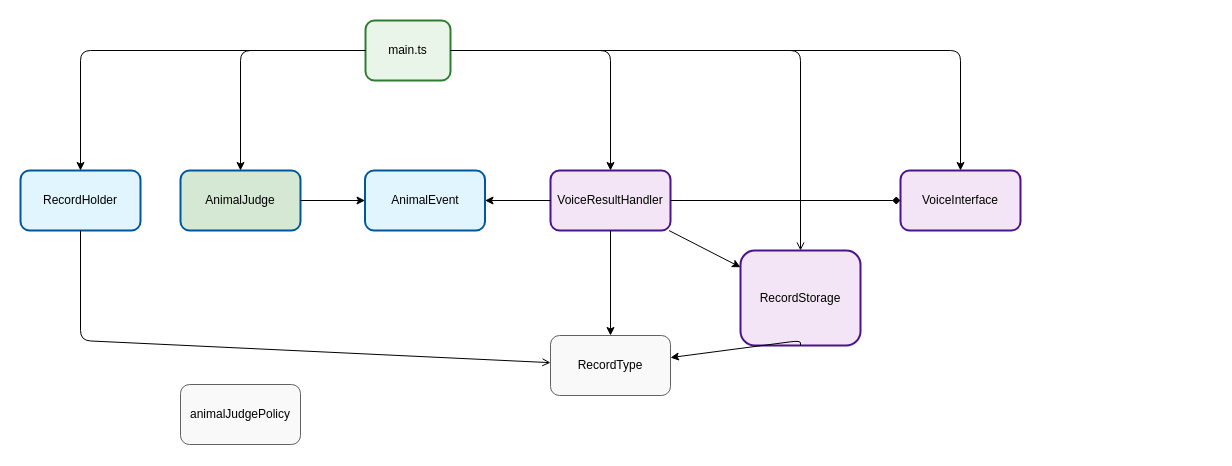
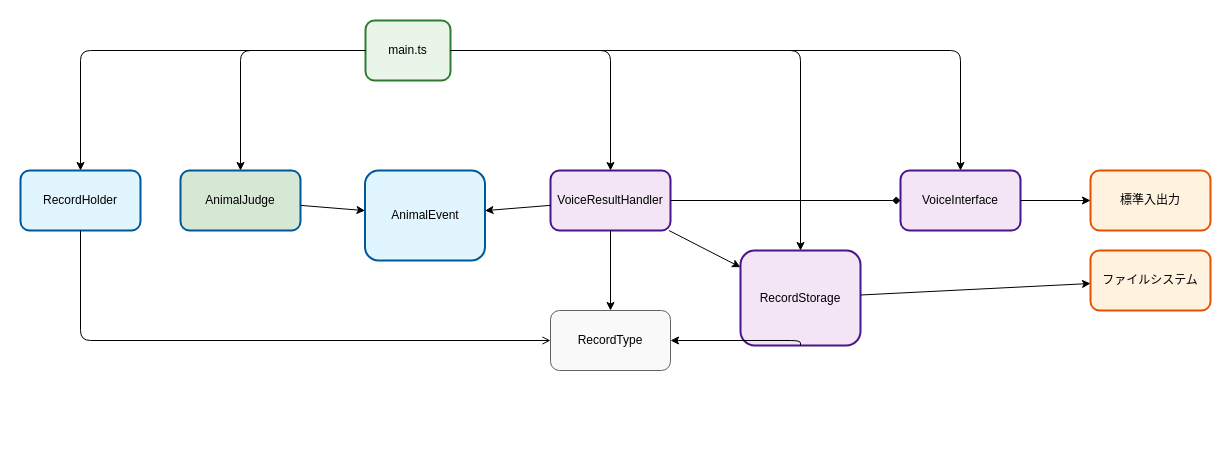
(425, 201) -> (425, 216)
none -> (1052, 201)
none -> (1151, 201)
(801, 244) -> (801, 242)
none -> (1151, 281)
none -> (972, 289)
(611, 366) -> (611, 341)
(241, 415) -> none
